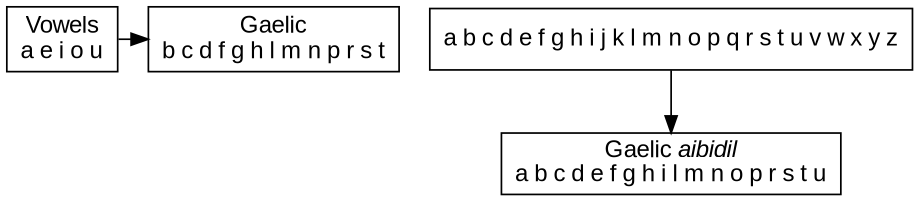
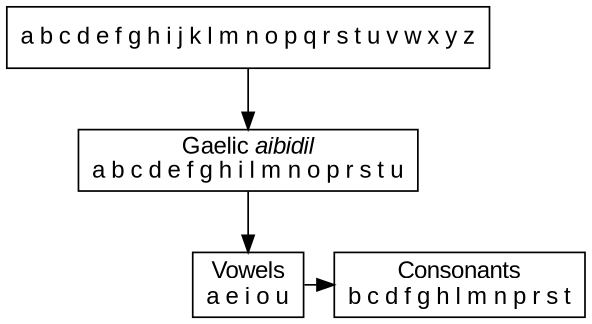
(274, 39) -> (460, 285)
none -> (248, 213)
